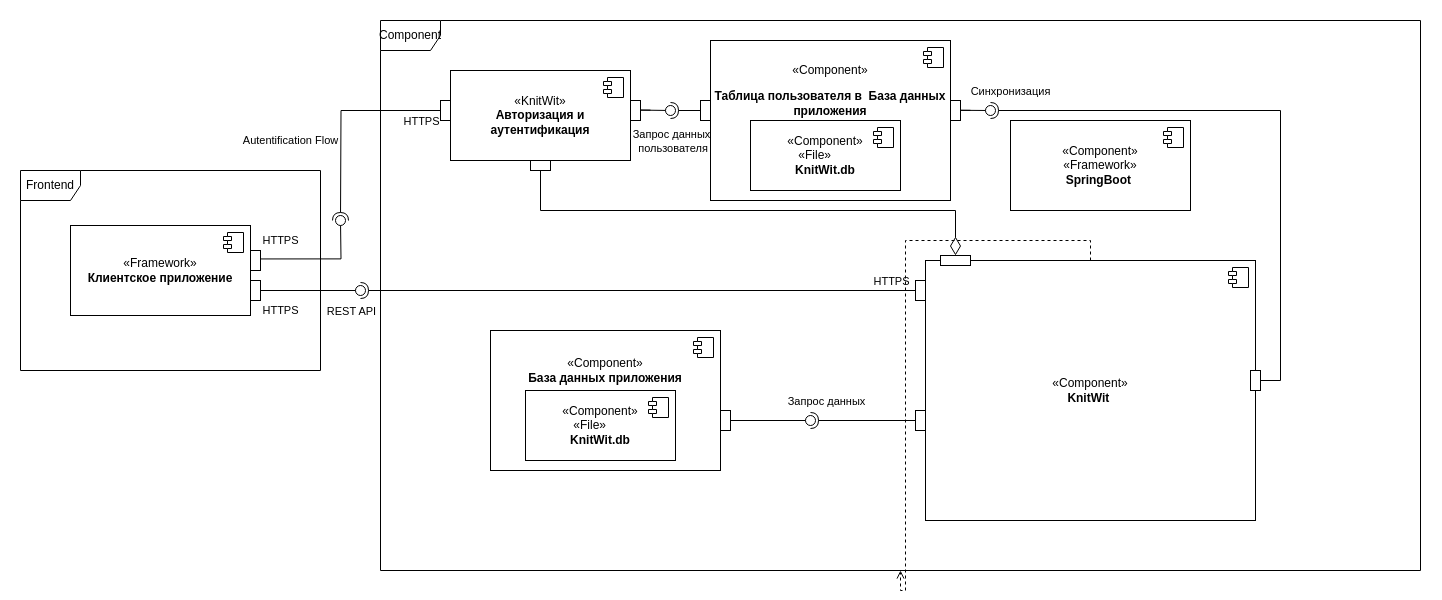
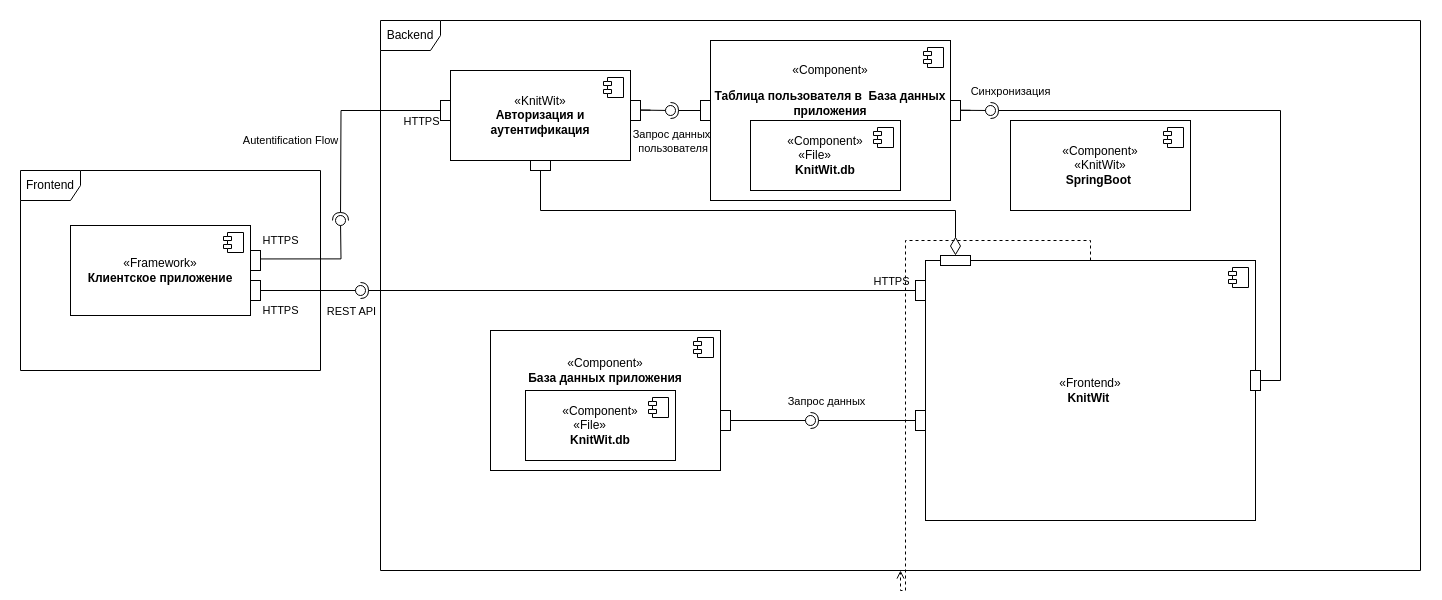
(411, 36) -> (411, 36)
(1101, 166) -> (1101, 166)
(1091, 391) -> (1091, 391)
